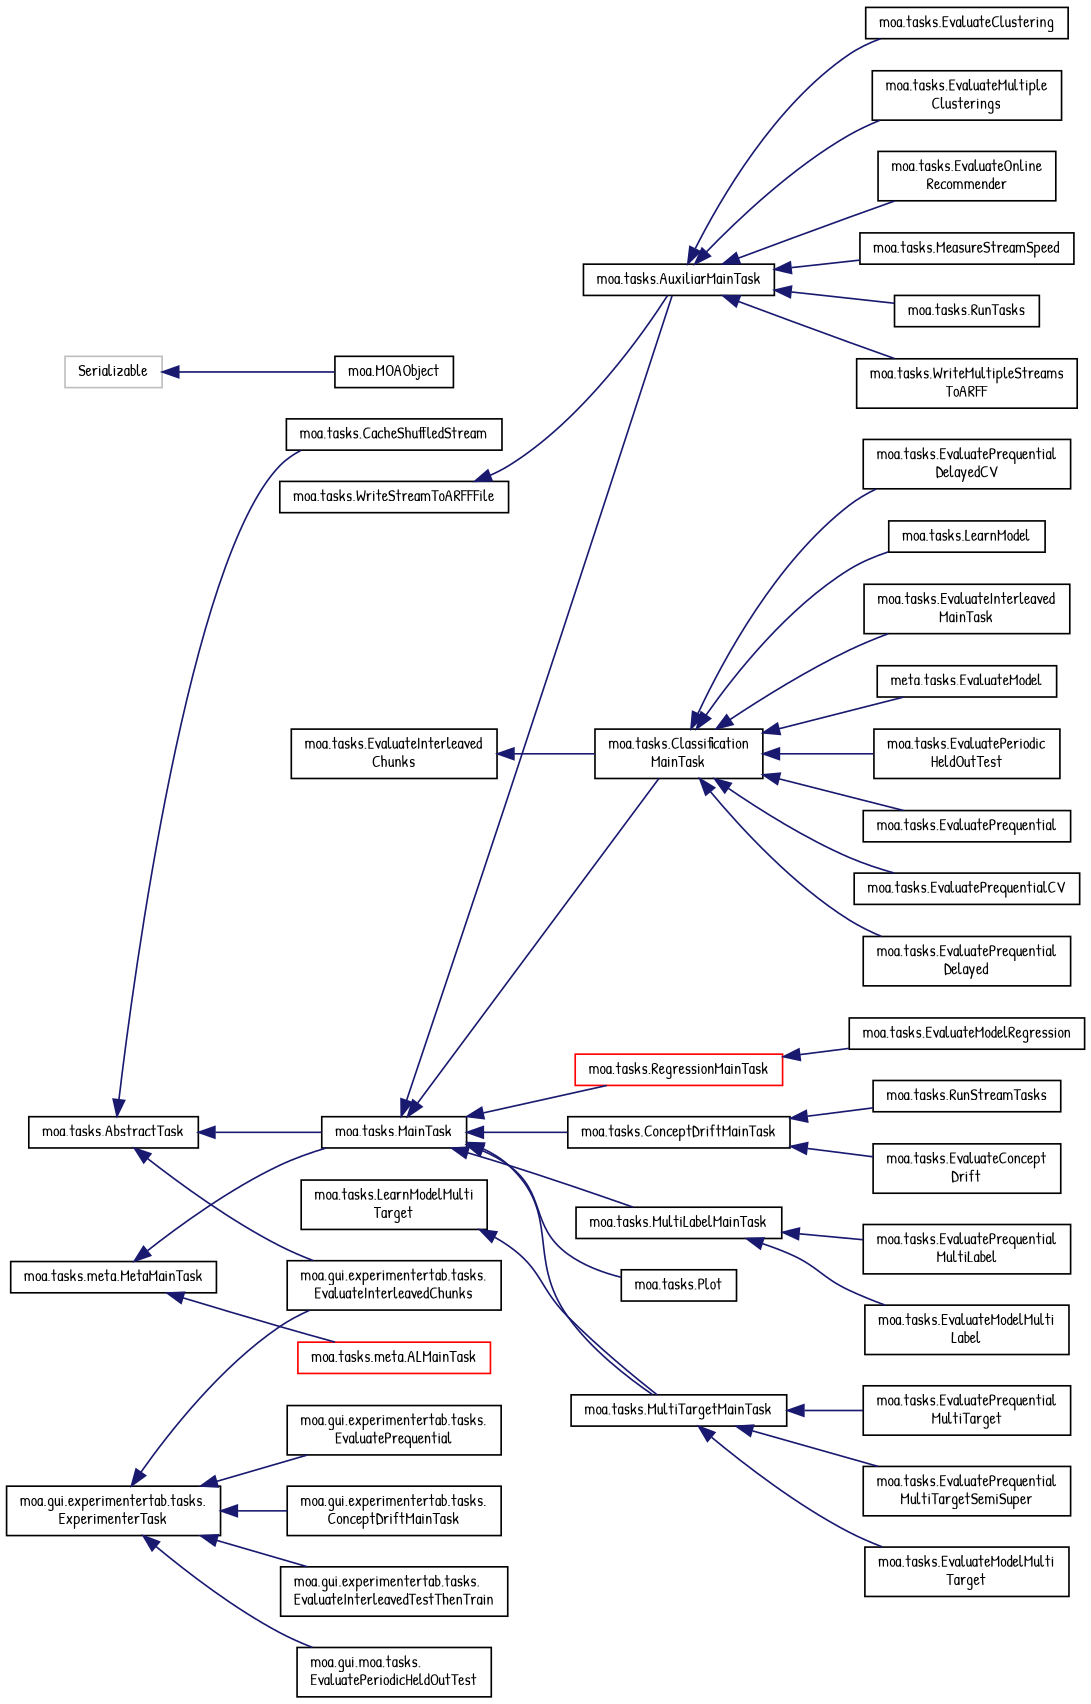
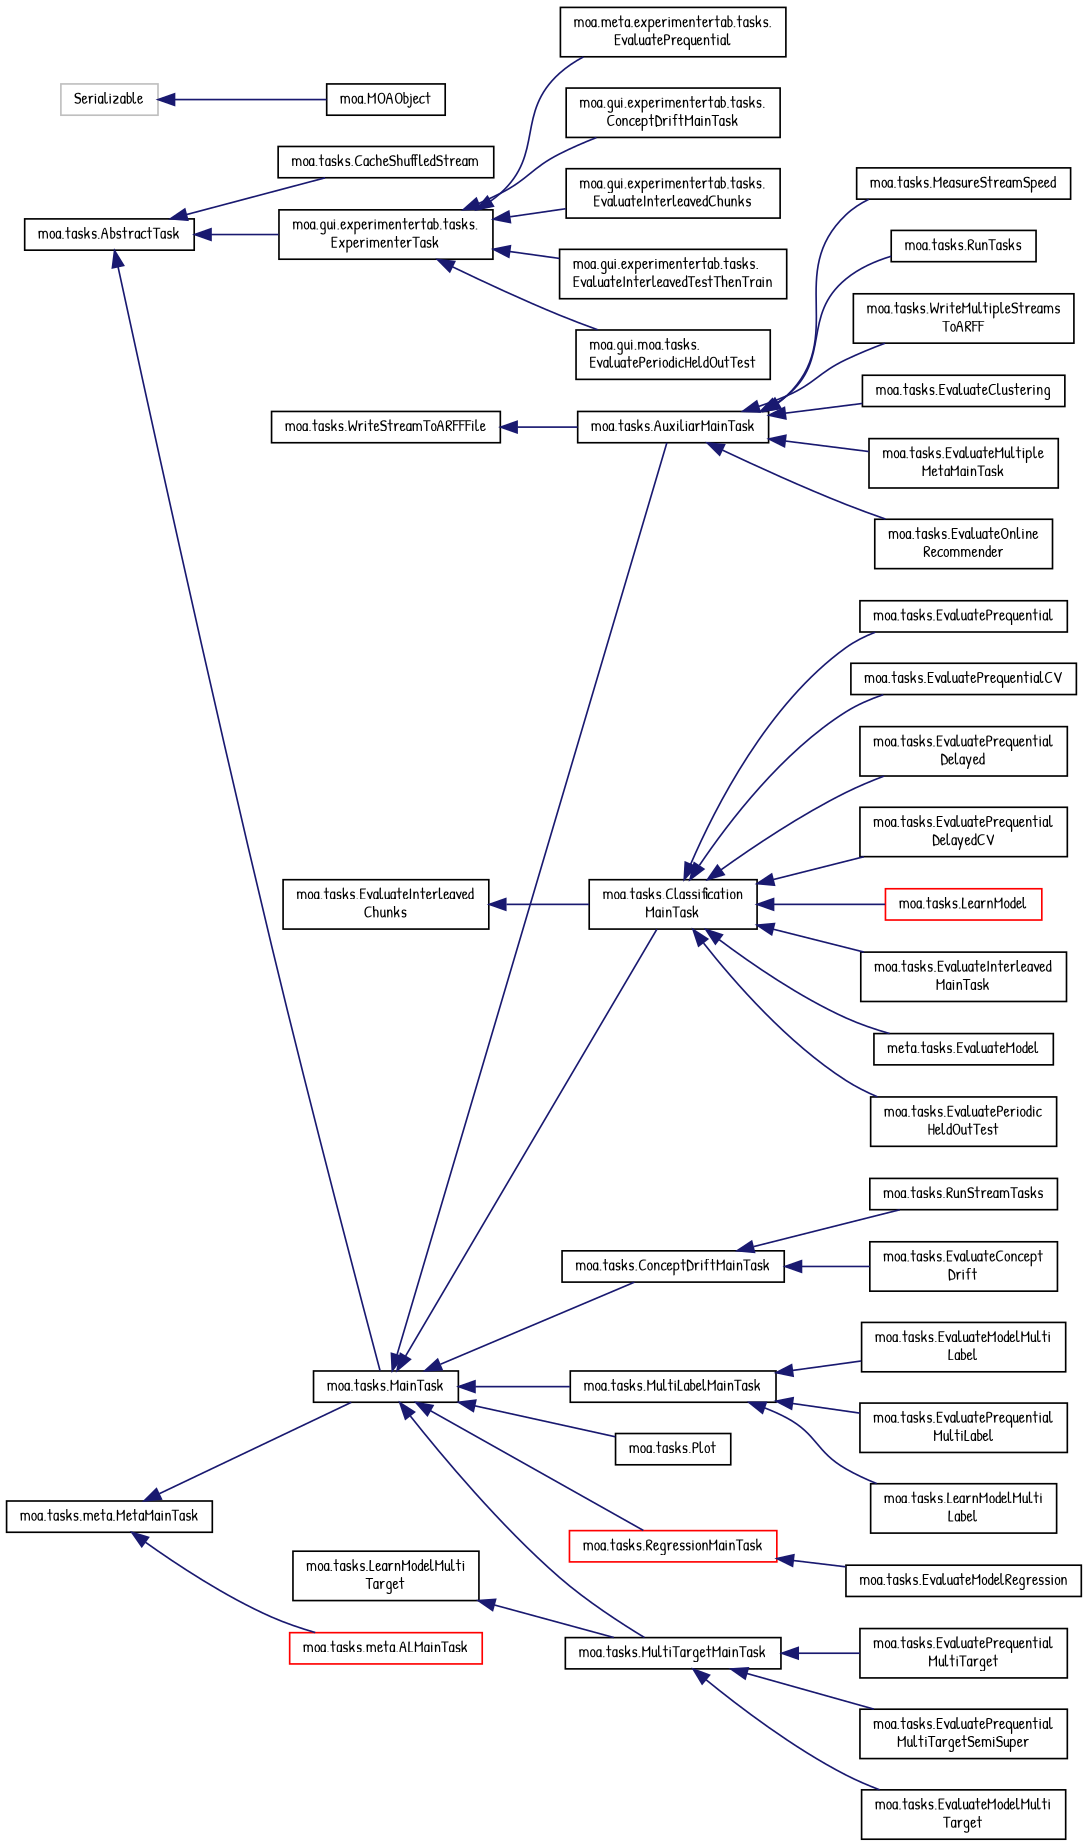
(967, 95) -> (964, 463)
(967, 537) -> (964, 904)
(227, 1215) -> (245, 235)
(394, 1430) -> (673, 32)
none -> (964, 1508)
